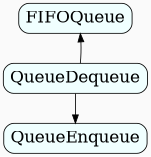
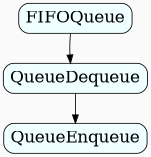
(81, 53) -> (70, 44)
